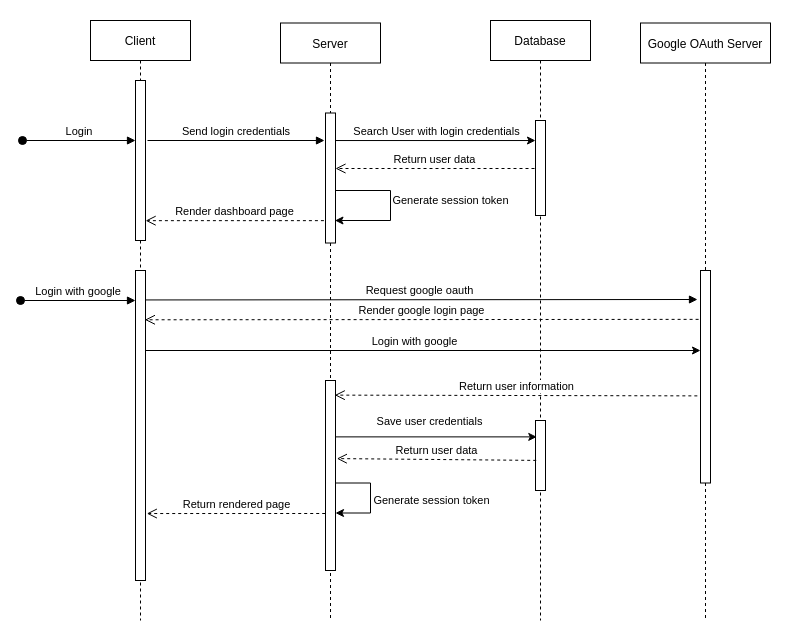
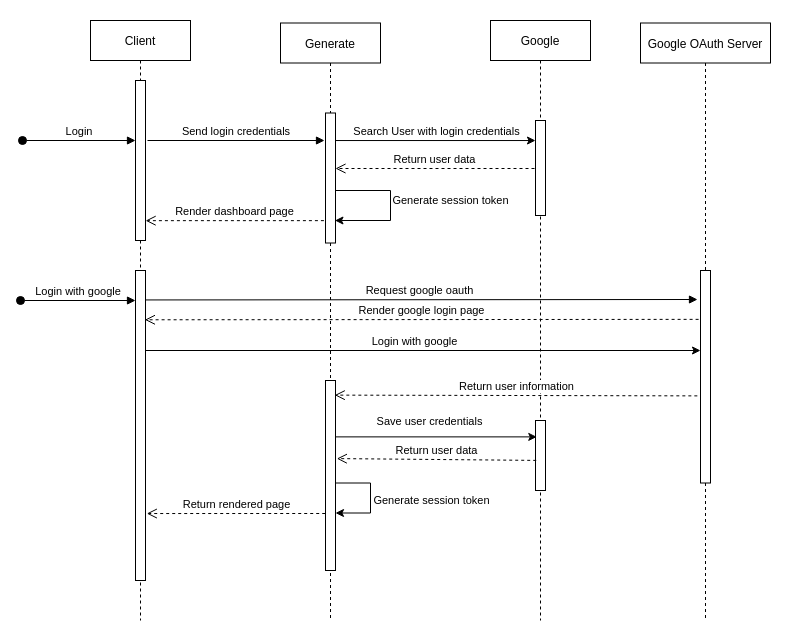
(540, 41) -> (540, 41)
(330, 44) -> (330, 44)
